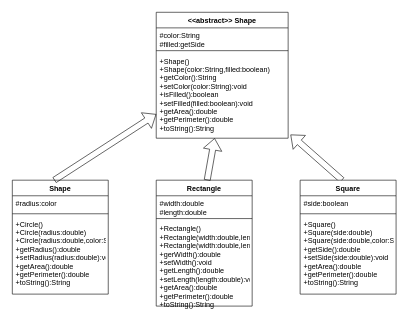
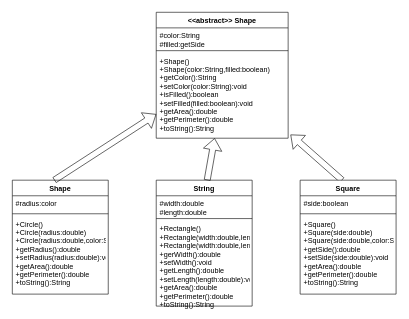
(204, 188) -> (204, 188)
